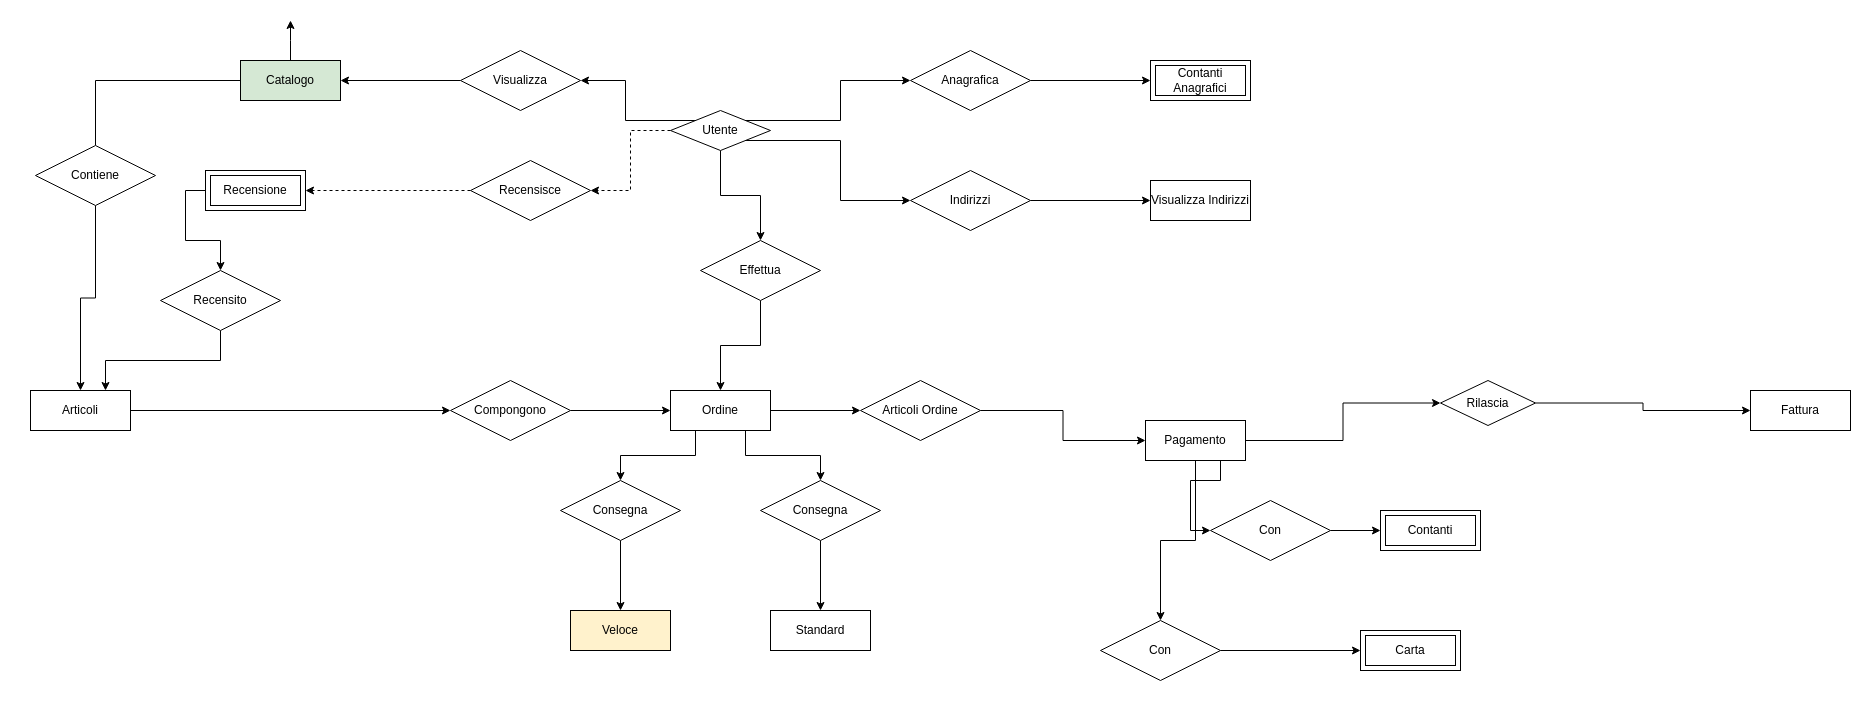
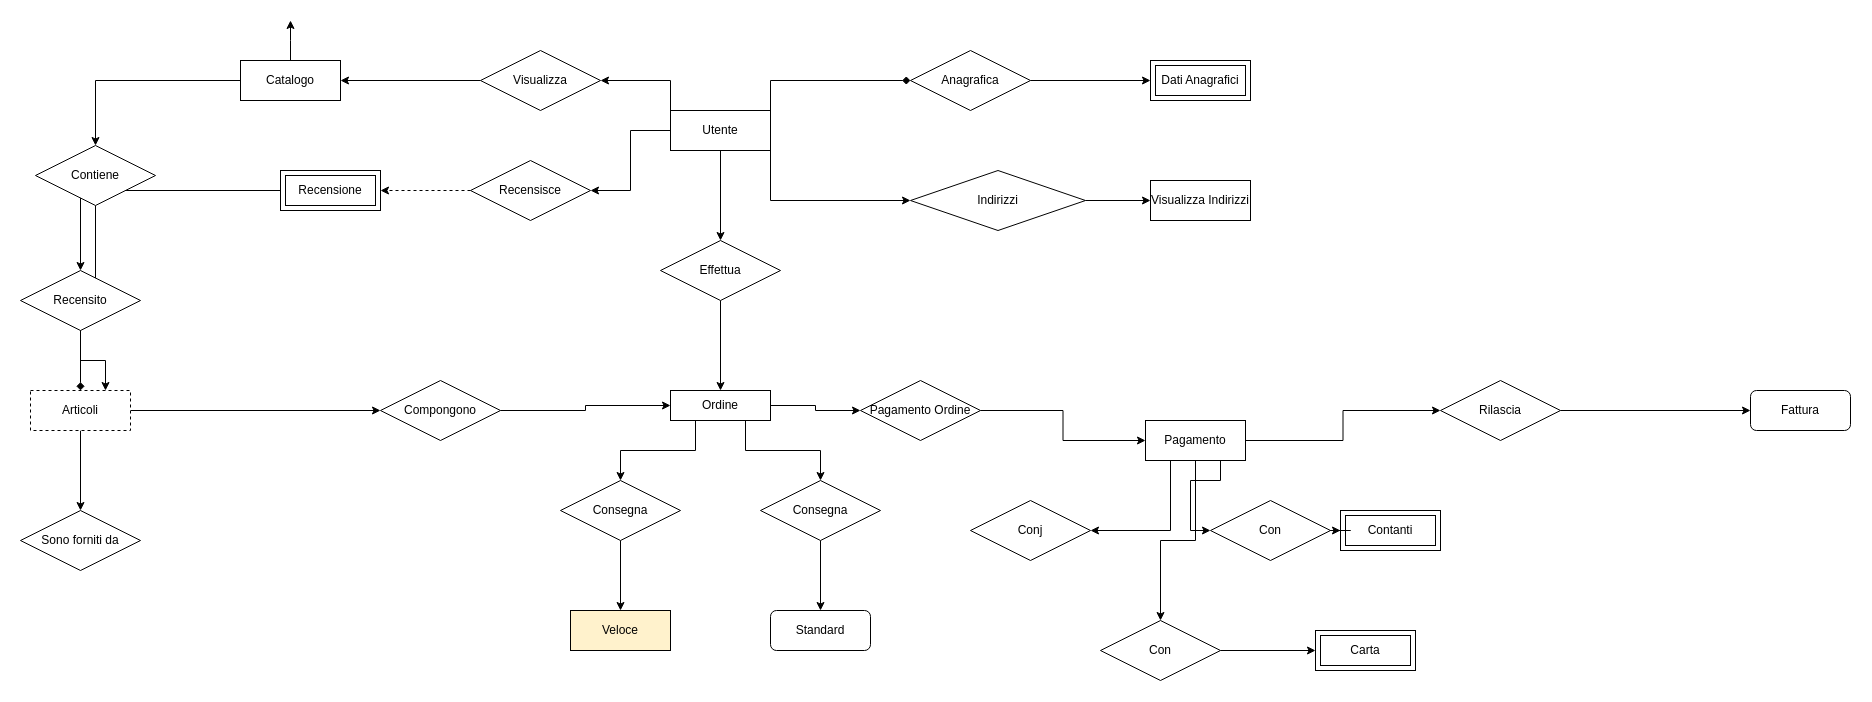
(291, 81) -> (291, 81)
(521, 81) -> (541, 81)
(902, 81) -> (902, 81)
(1201, 81) -> (1201, 81)
(721, 131) -> (721, 131)
(96, 140) -> (96, 137)
(631, 157) -> (631, 157)
(256, 191) -> (331, 191)
(971, 201) -> (998, 201)
(761, 271) -> (721, 271)
(221, 301) -> (81, 301)
(81, 382) -> (81, 382)
(1488, 403) -> (1501, 411)
(81, 411) -> (81, 411)
(511, 411) -> (441, 411)
(721, 411) -> (721, 406)
(921, 411) -> (921, 411)
(1801, 411) -> (1801, 411)
none -> (81, 467)
none -> (1031, 531)
none -> (1169, 531)
(1431, 531) -> (1391, 531)
none -> (81, 541)
(821, 631) -> (821, 631)
(1411, 651) -> (1366, 651)
